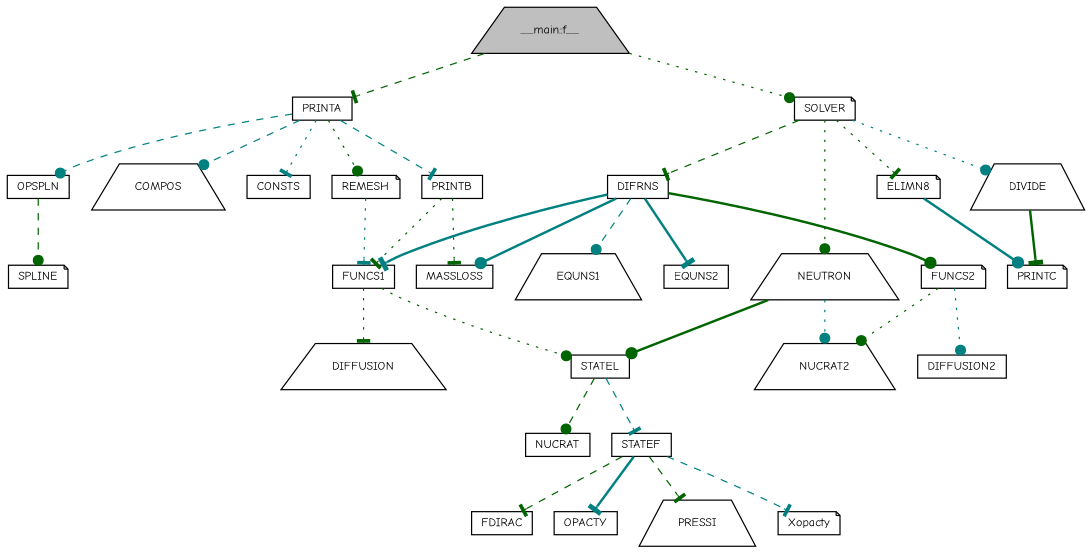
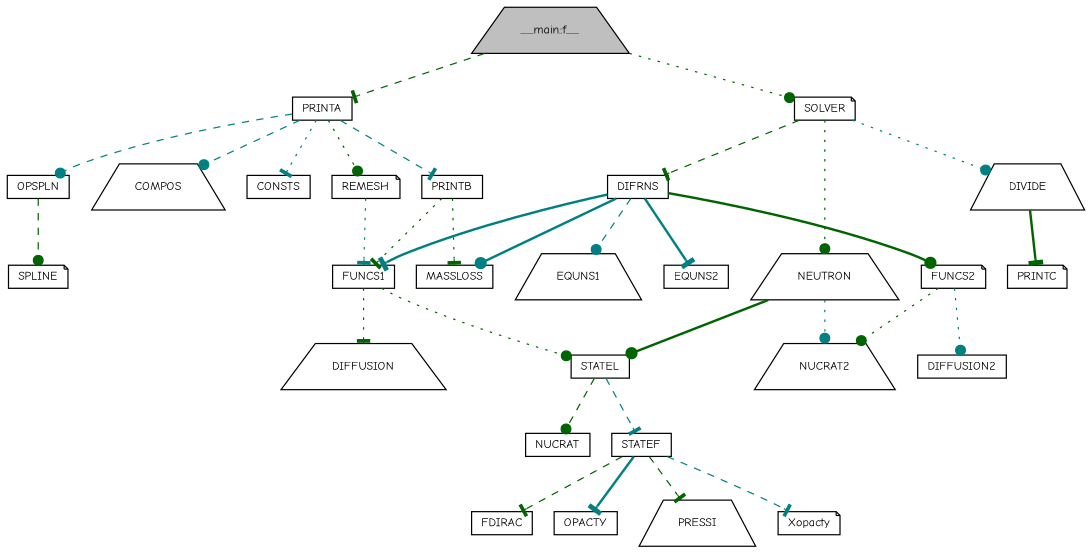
(909, 187) -> none
